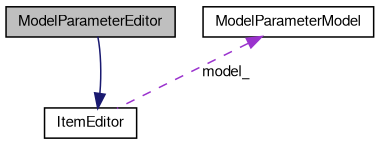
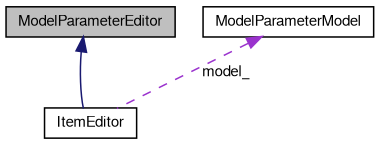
(101, 65) -> (81, 80)
